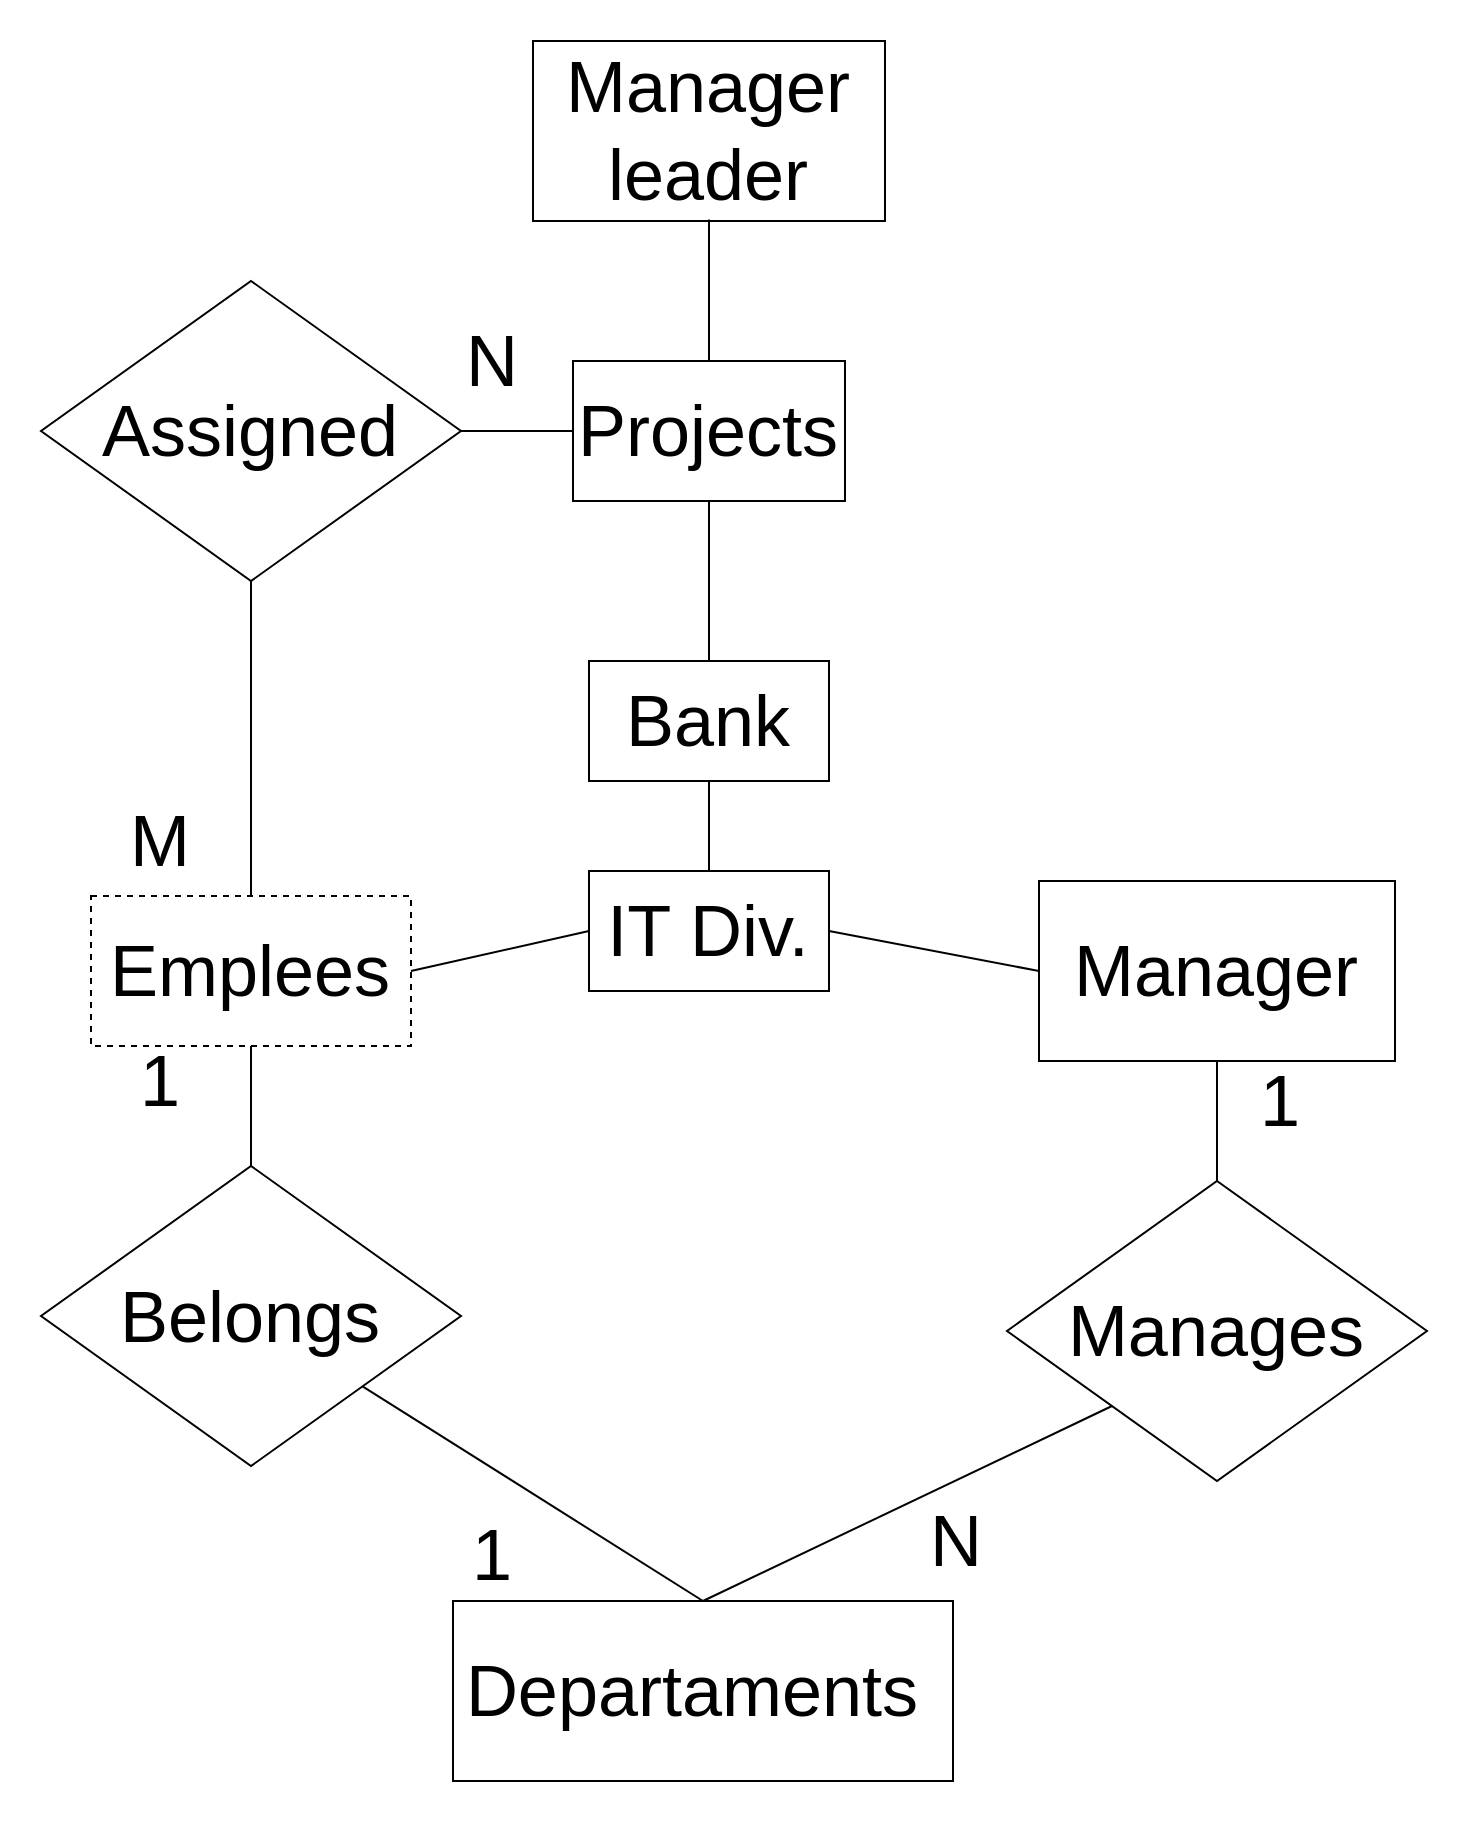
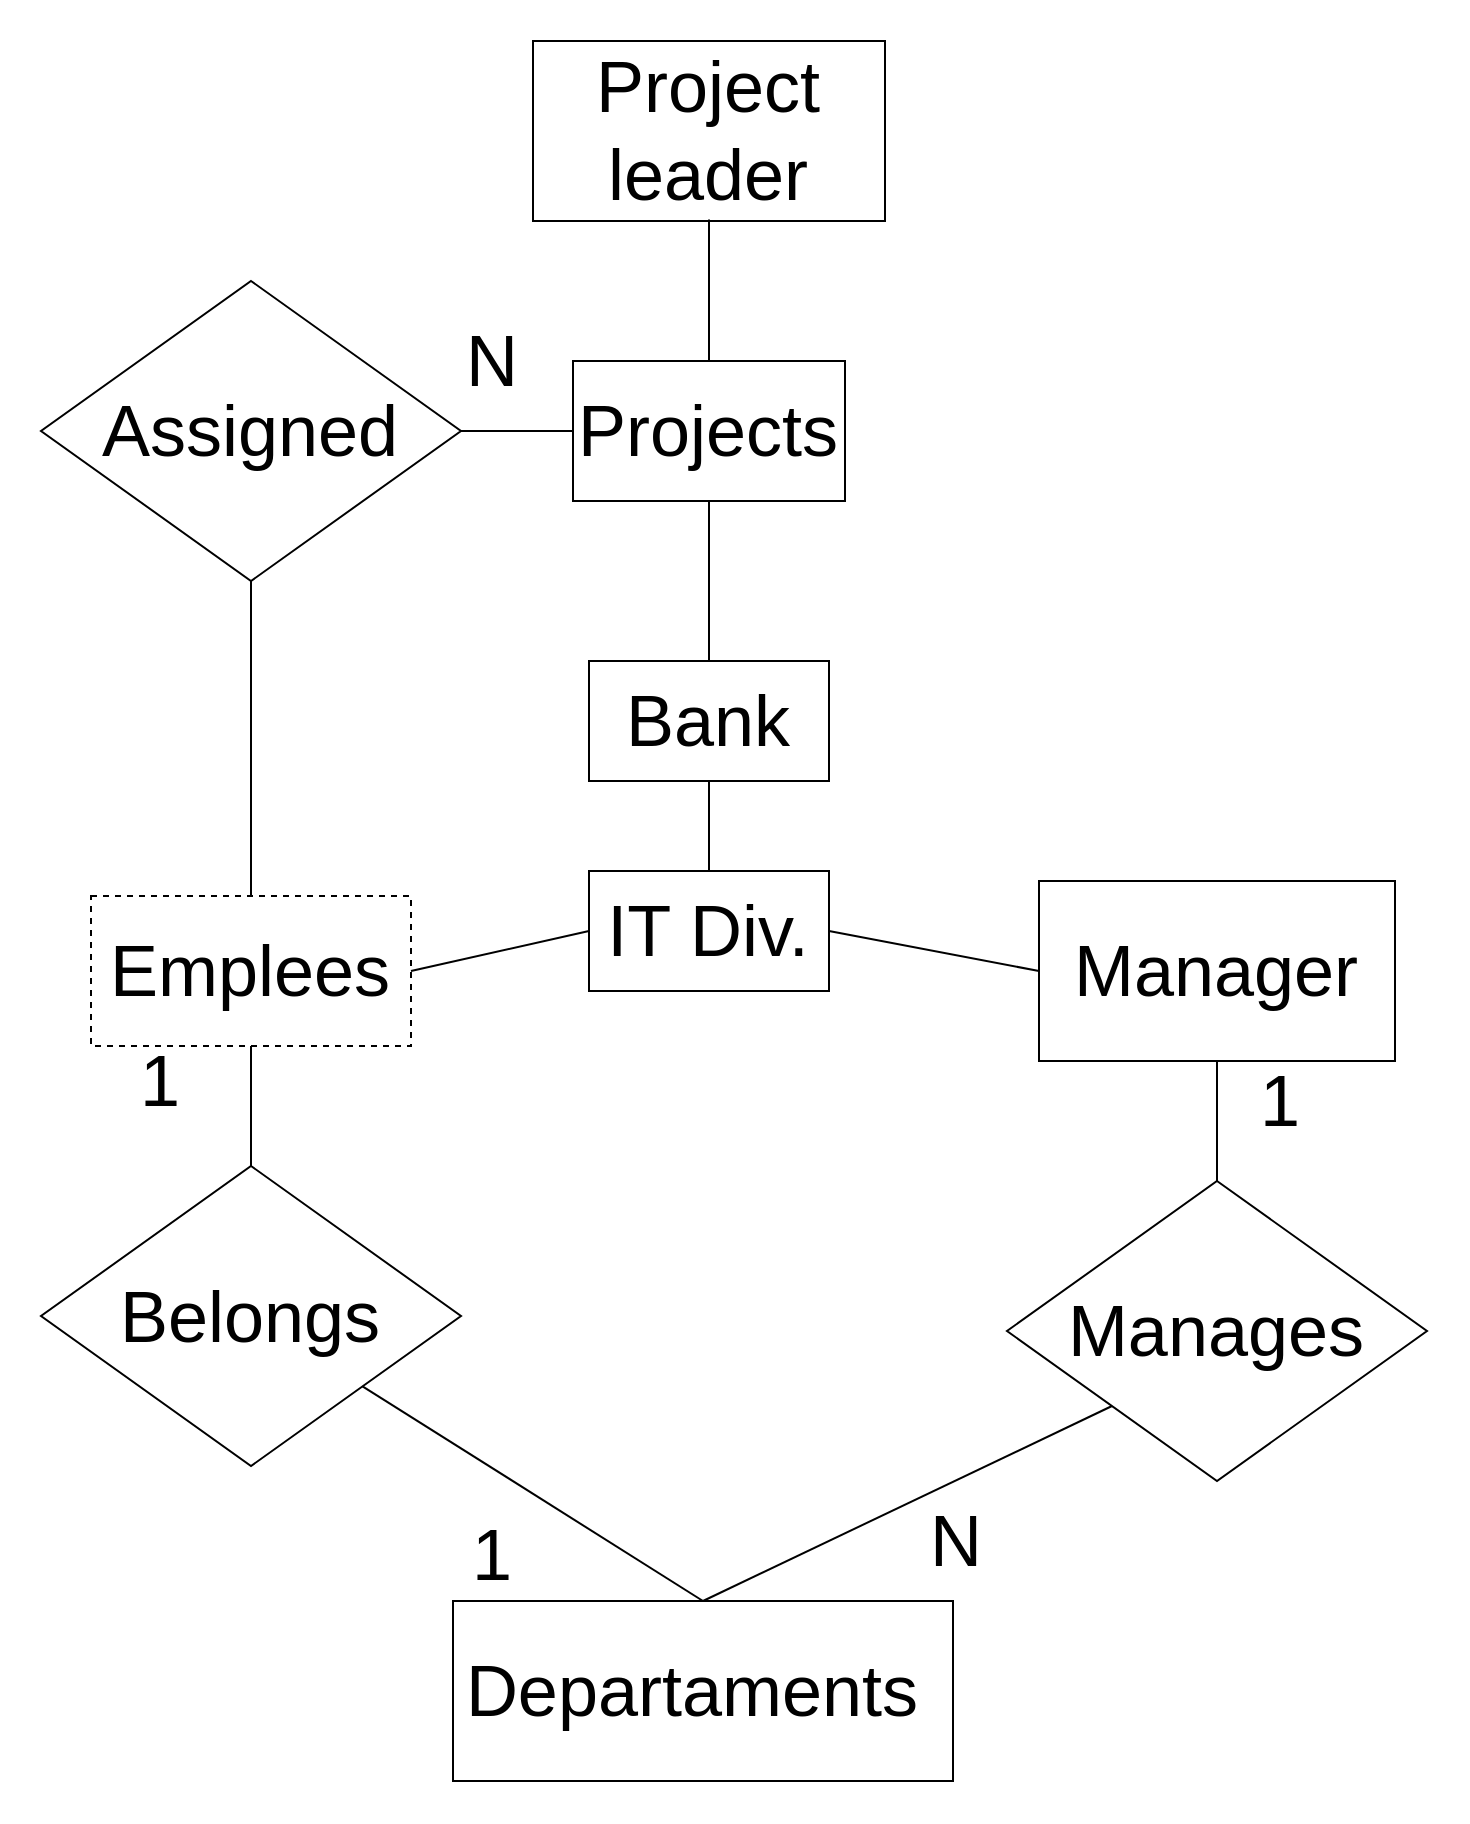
(709, 131) -> (709, 131)
(161, 841) -> none
